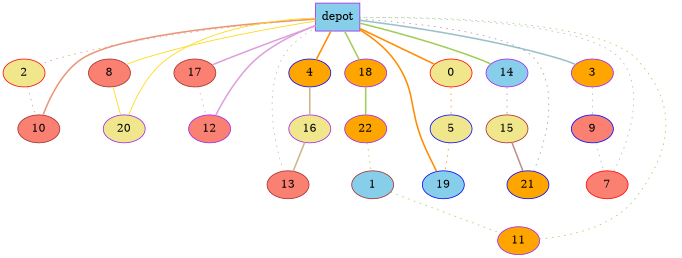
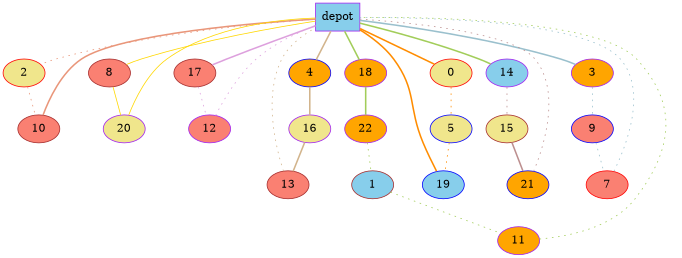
(324, 45) -> (324, 45)
(256, 60) -> (256, 60)
